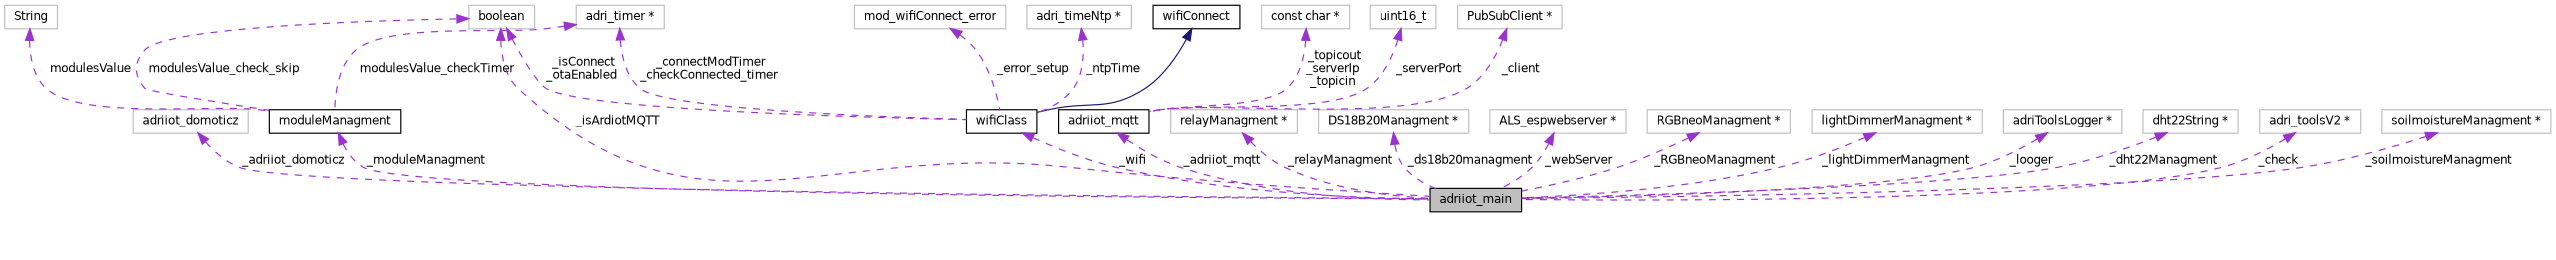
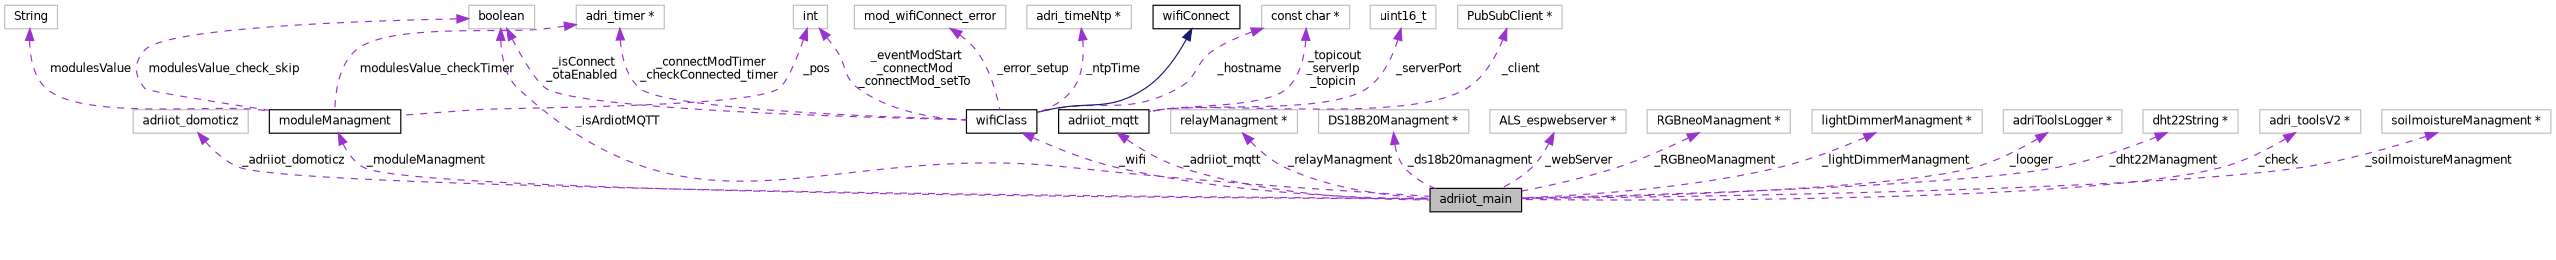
none -> (810, 17)
none -> (1156, 98)
